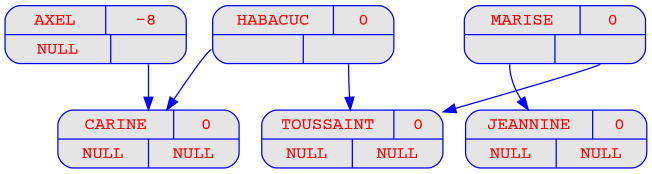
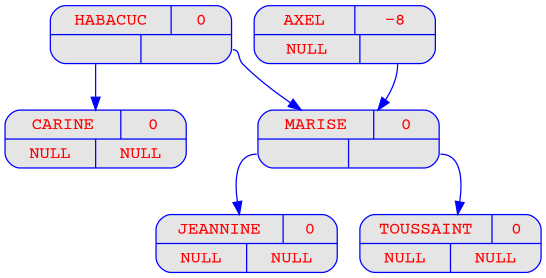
(148, 81) -> (394, 83)
(349, 81) -> (259, 79)
